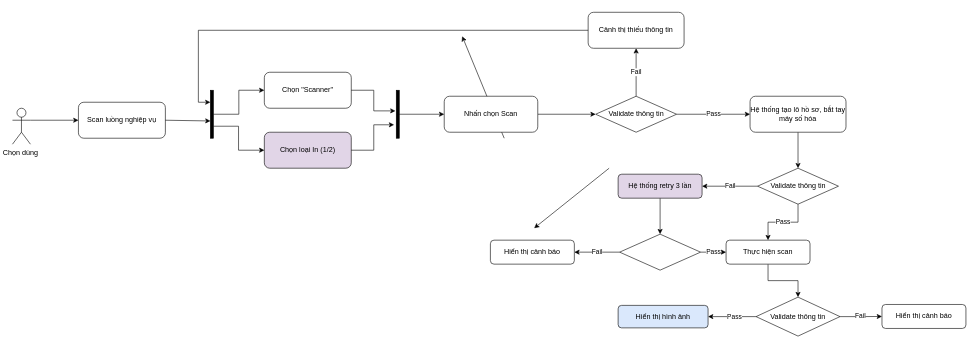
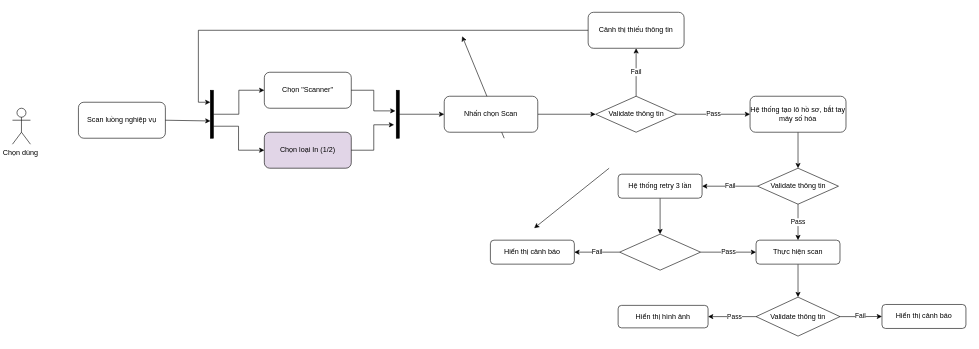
(72, 120) -> none
(660, 186) -> (660, 186)
(768, 252) -> (798, 252)
(663, 317) -> (663, 317)
